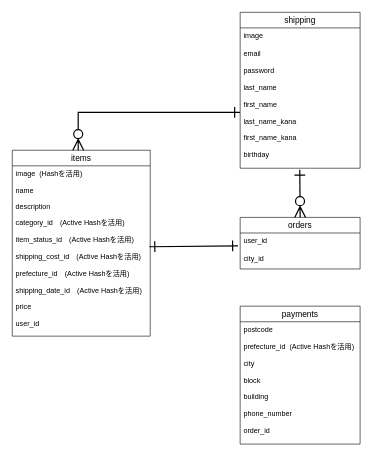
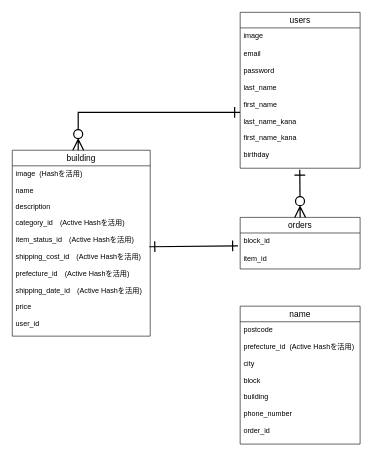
(300, 21) -> (300, 21)
(81, 159) -> (81, 159)
(257, 241) -> (258, 241)
(256, 259) -> (256, 259)
(300, 315) -> (300, 315)
